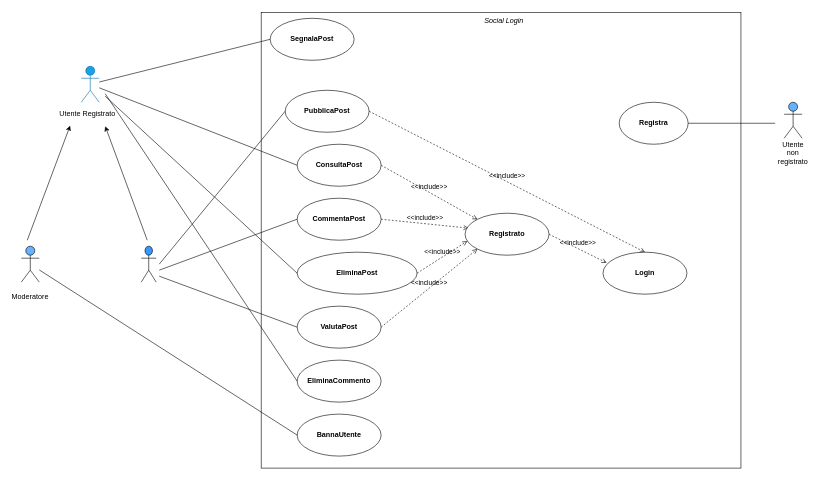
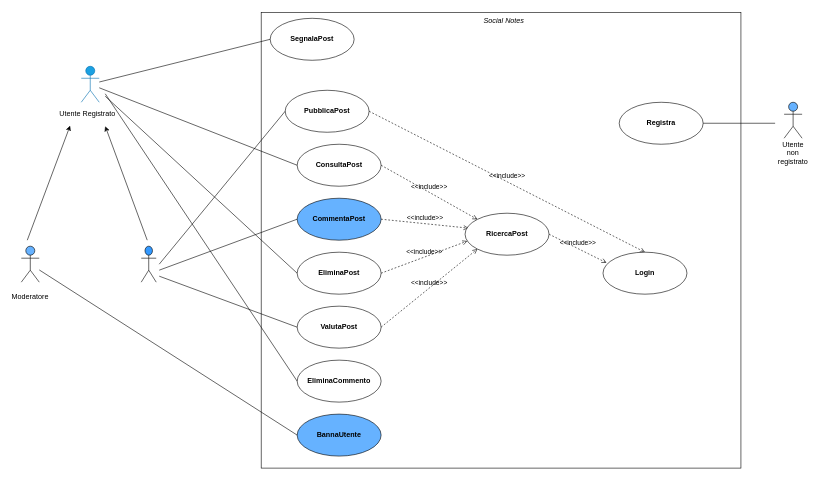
(504, 21) -> (504, 21)
(654, 123) -> (662, 123)
(339, 219) -> (339, 219)
(507, 234) -> (507, 234)
(357, 273) -> (339, 273)
(339, 435) -> (339, 435)
